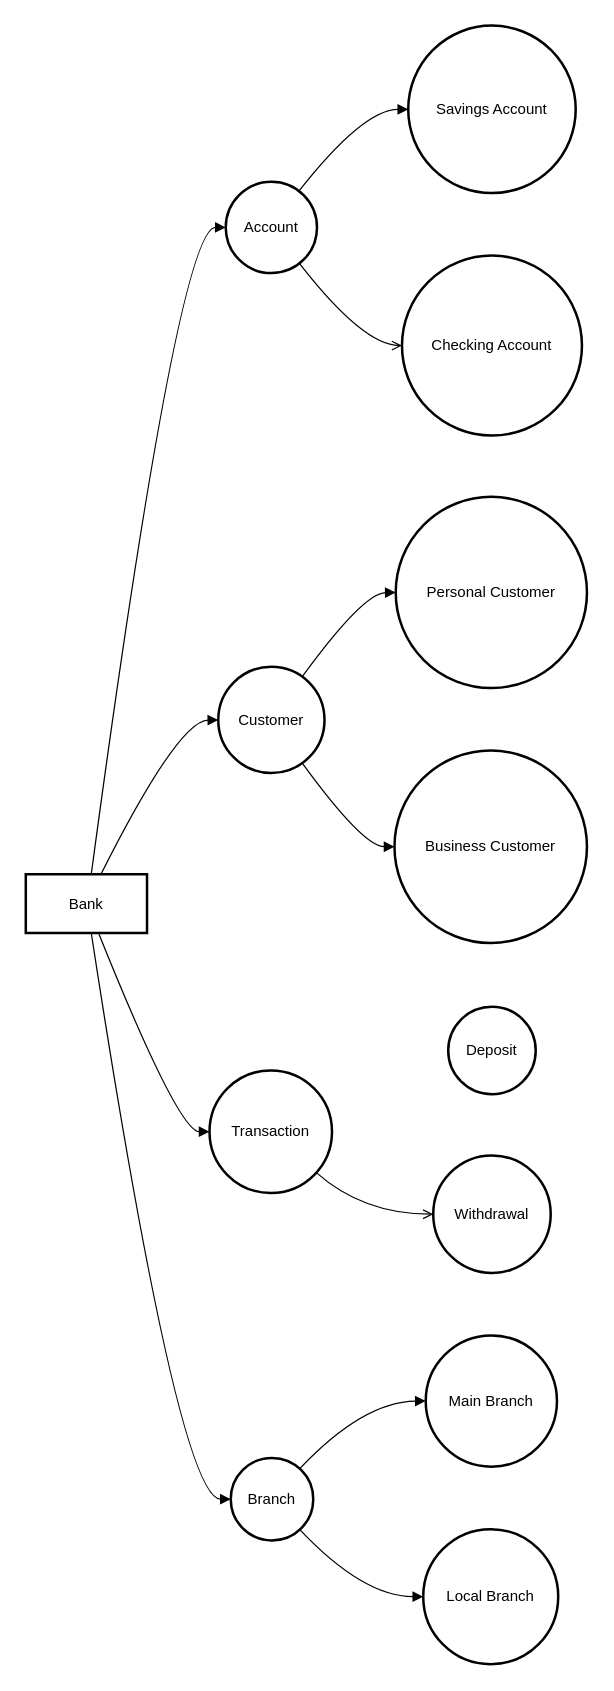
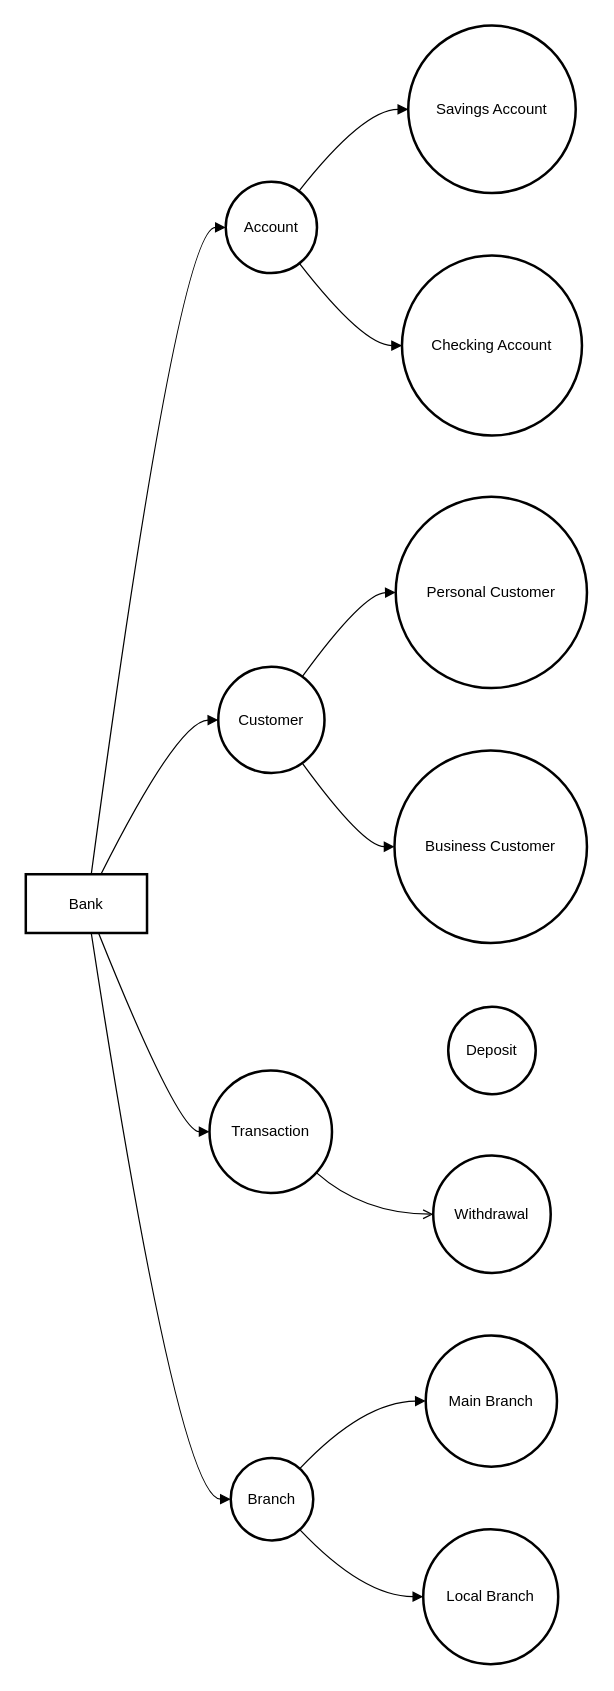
(360, 328) -> (358, 328)
